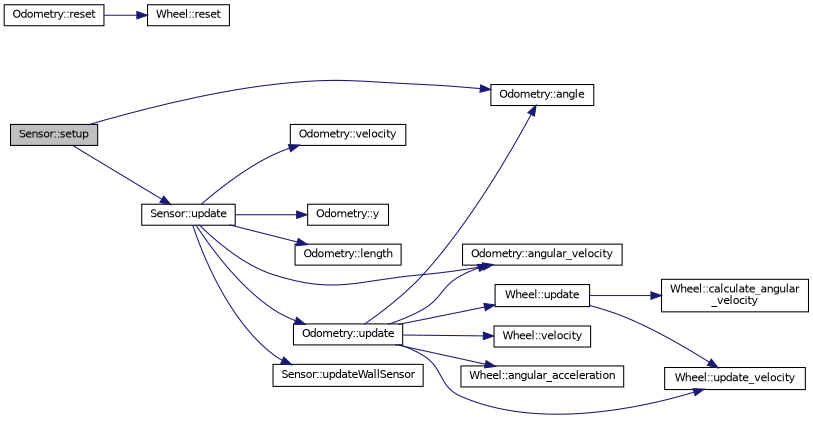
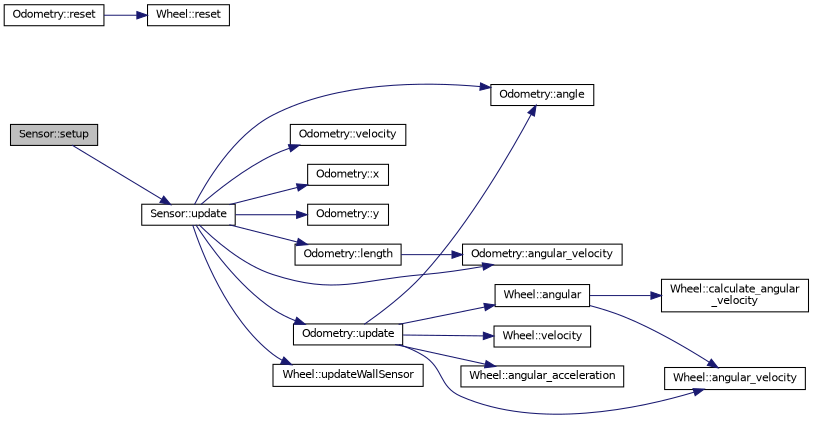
(282, 84) -> (315, 99)
none -> (348, 175)
(542, 296) -> (542, 296)
(436, 300) -> (426, 255)
(348, 375) -> (348, 375)
(735, 379) -> (735, 379)
